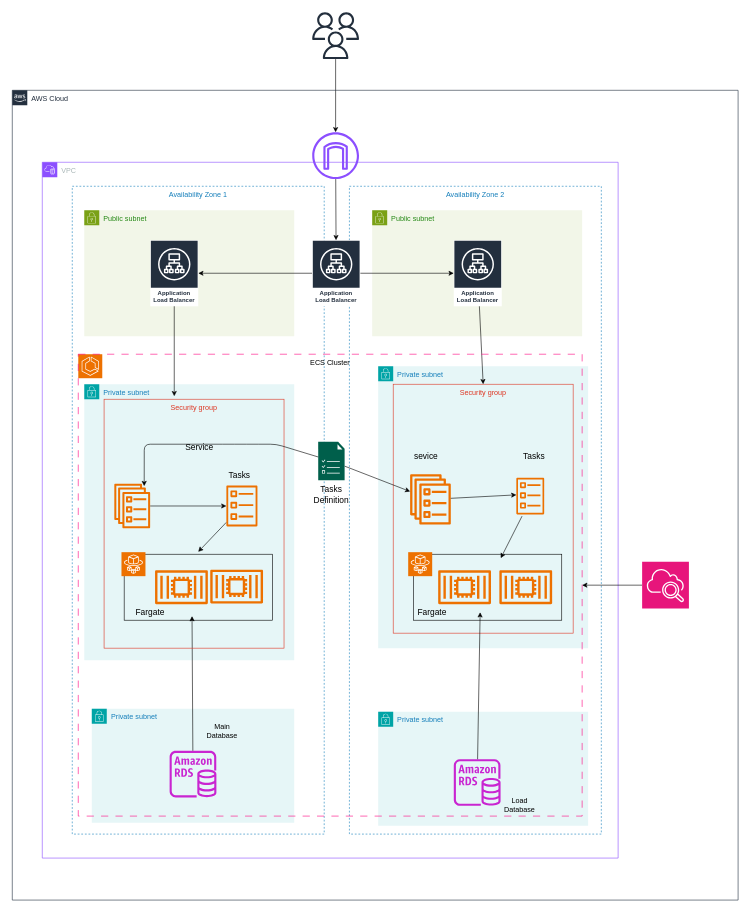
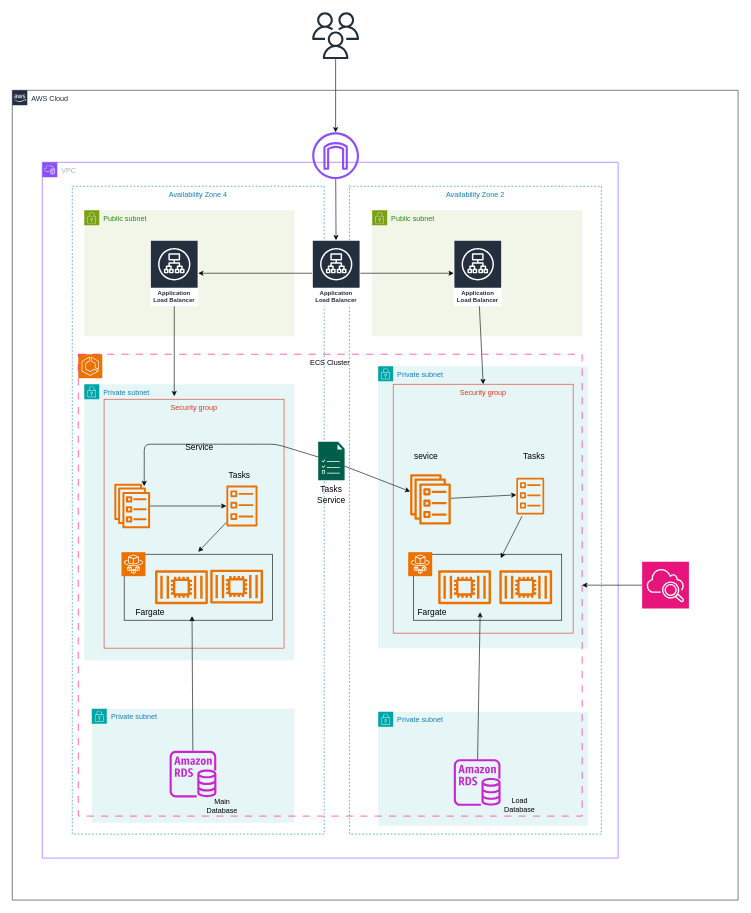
(198, 195) -> (198, 195)
(332, 495) -> (332, 495)
(222, 732) -> (222, 807)
